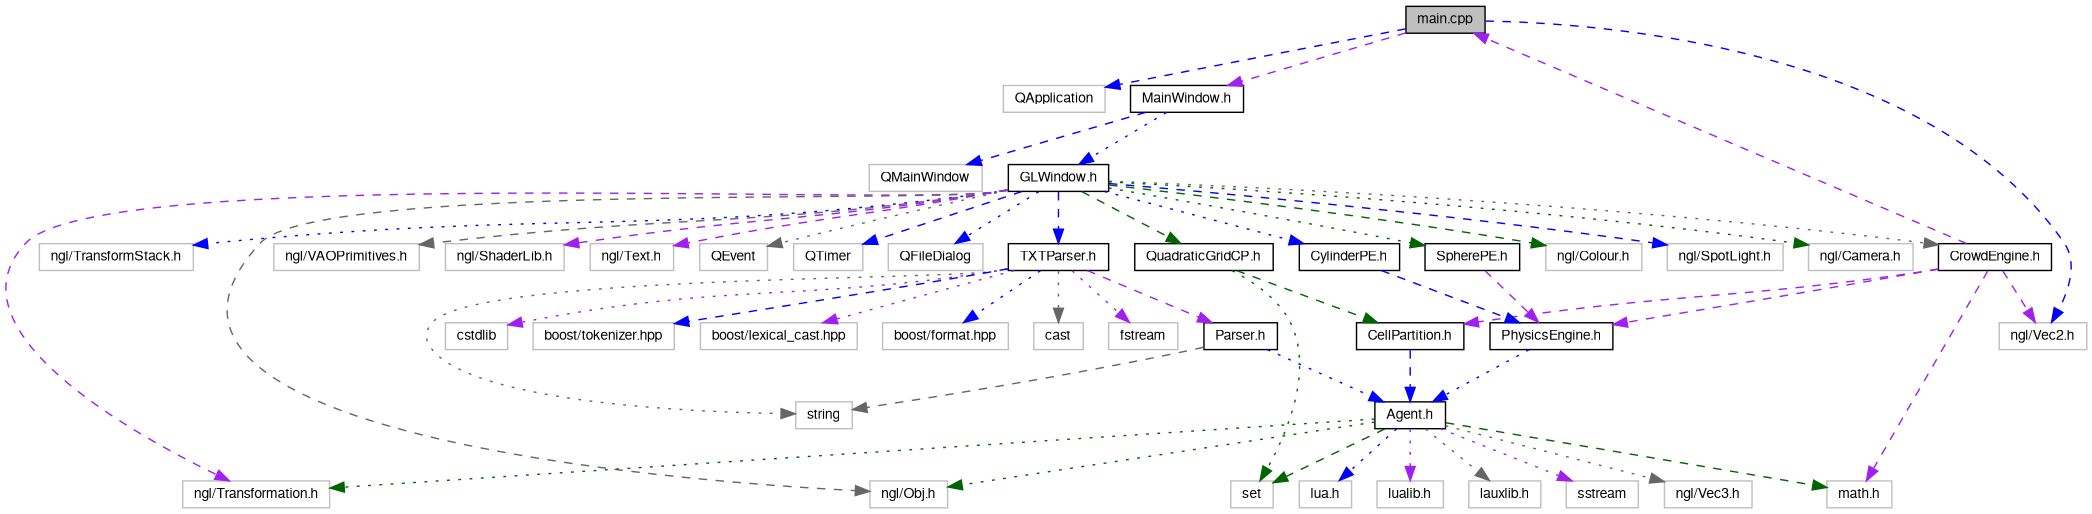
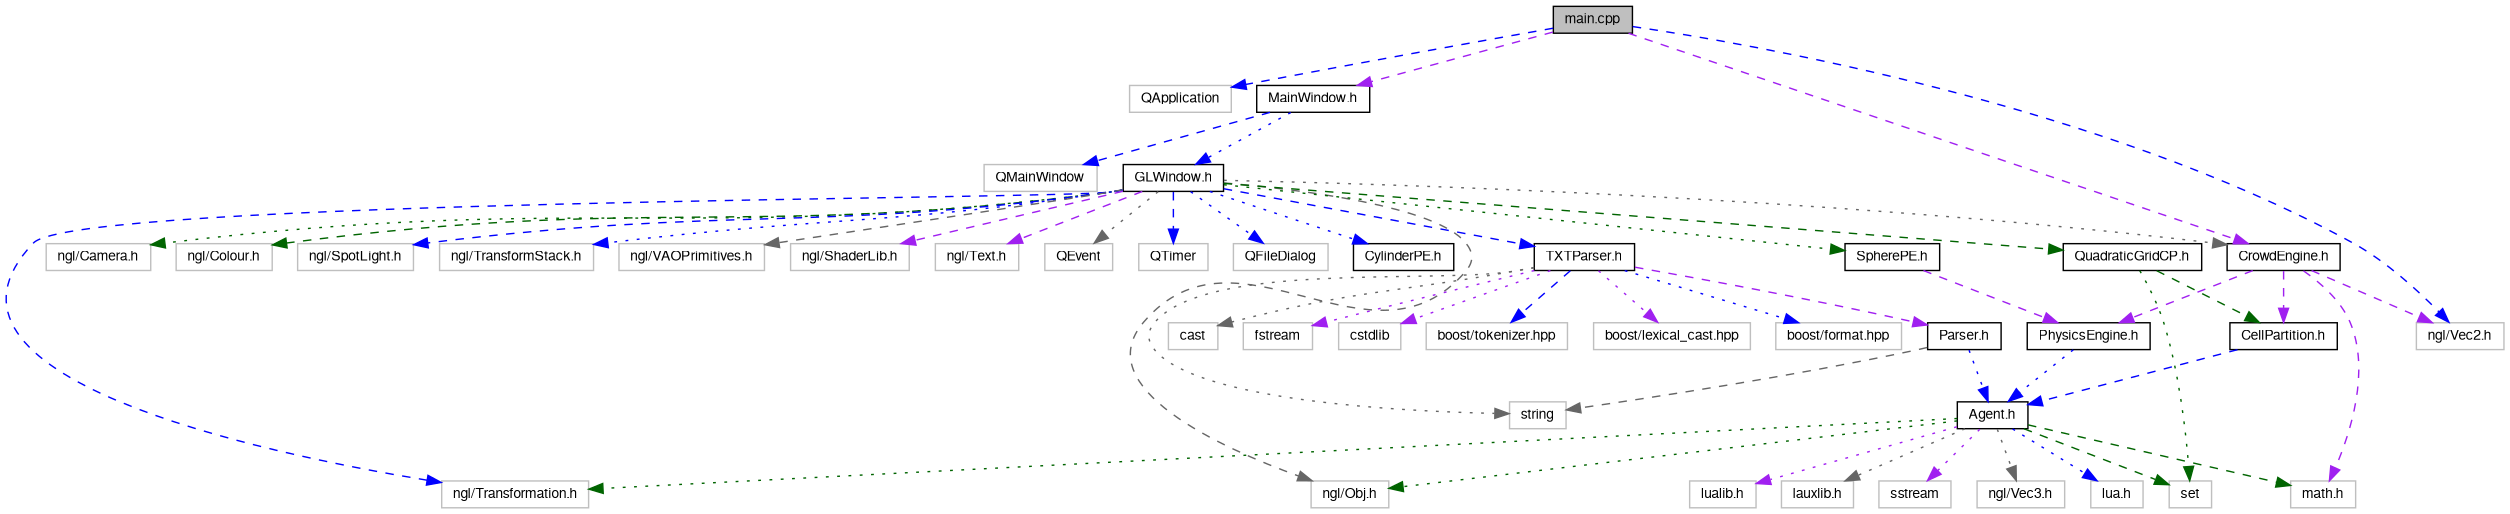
(1727, 141) -> (1932, 136)
(343, 196) -> (307, 213)
(1444, 294) -> none
